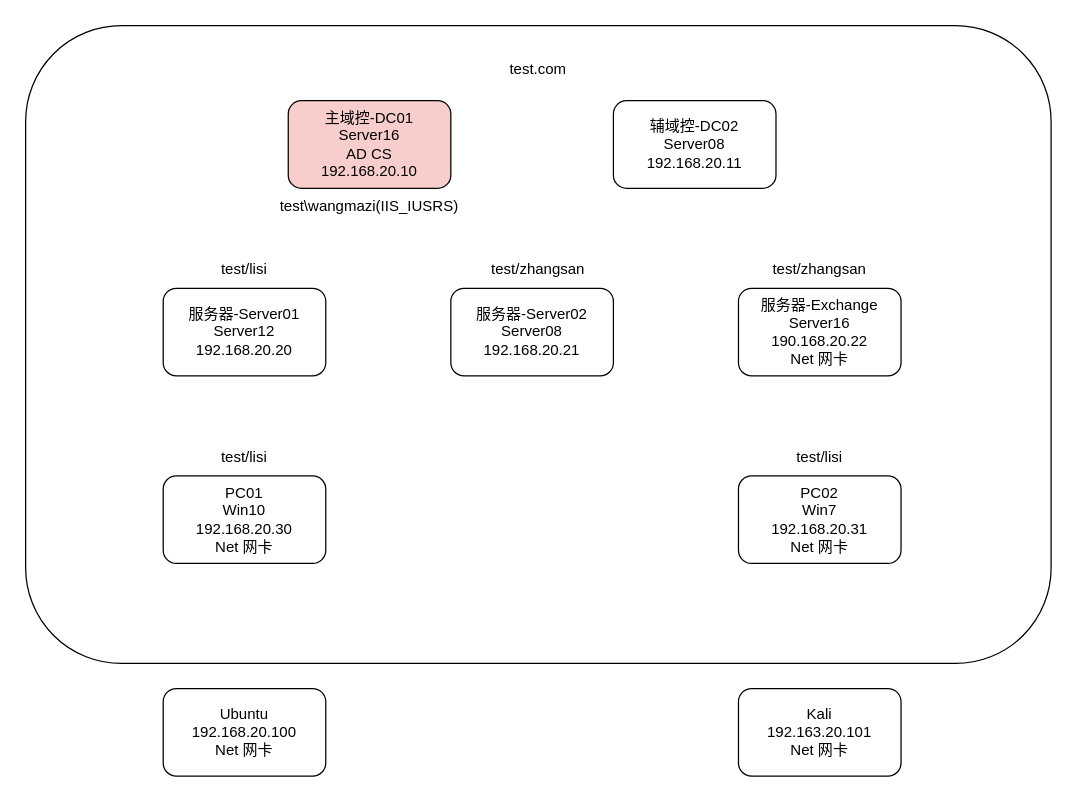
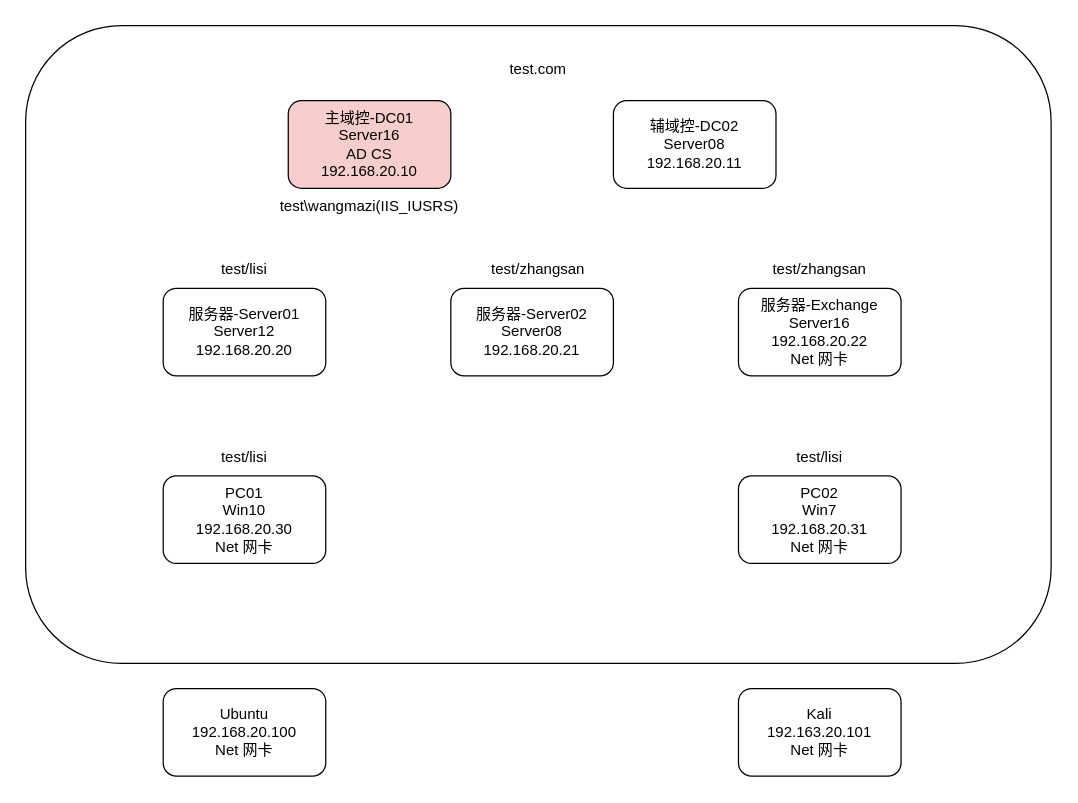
(819, 332) -> (819, 332)
